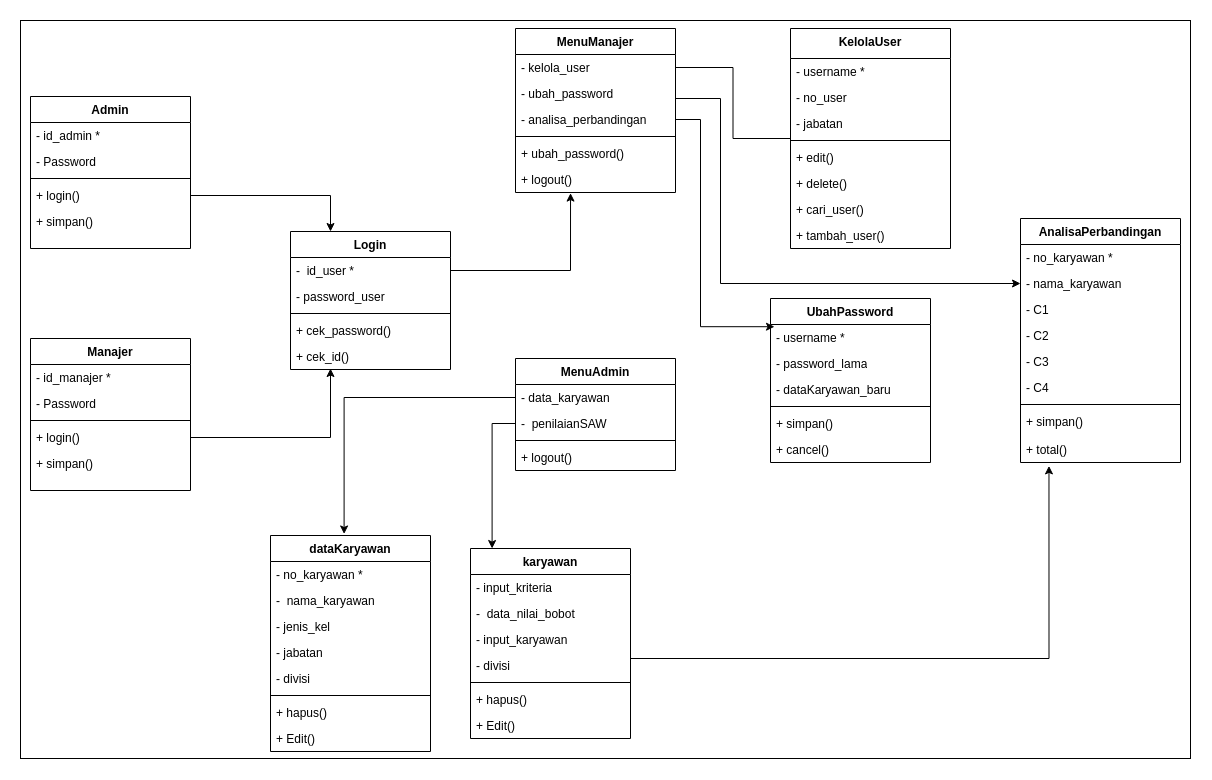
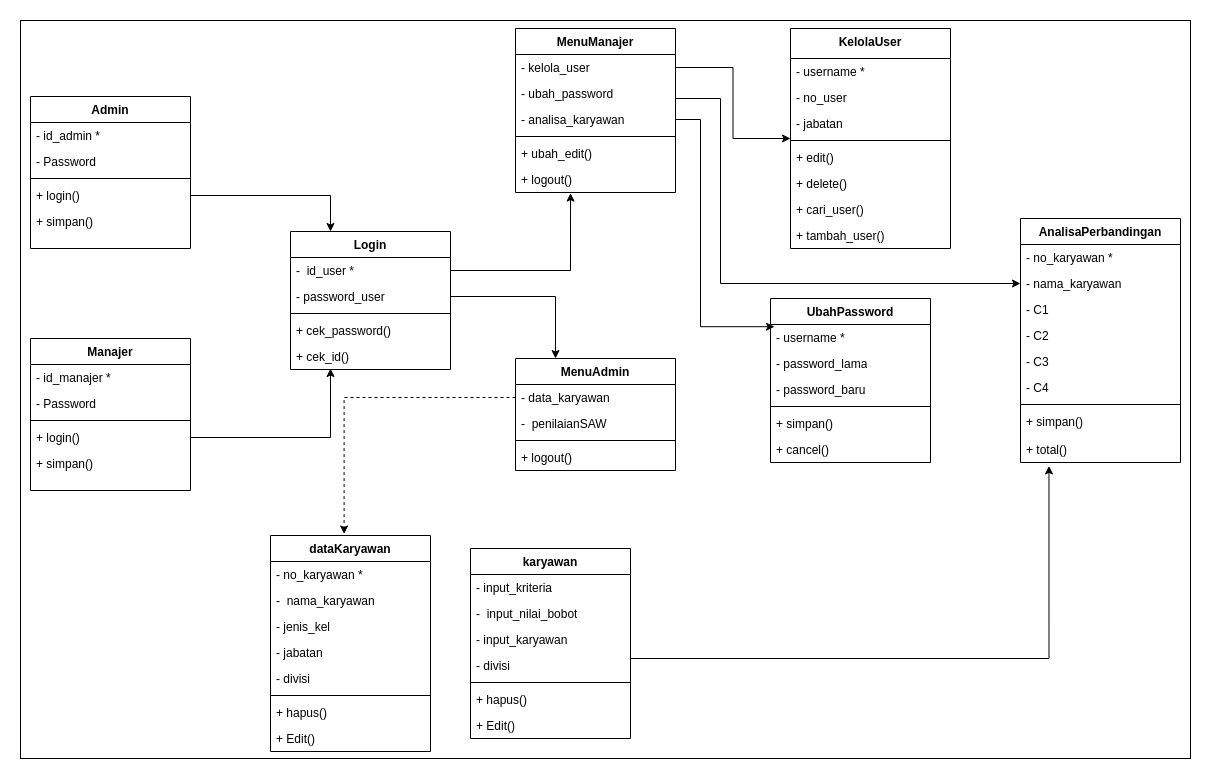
(589, 121) -> (577, 121)
(784, 139) -> (782, 139)
(577, 155) -> (562, 155)
none -> (531, 297)
(839, 391) -> (825, 391)
(364, 398) -> (364, 398)
(492, 472) -> none
(534, 615) -> (536, 615)
